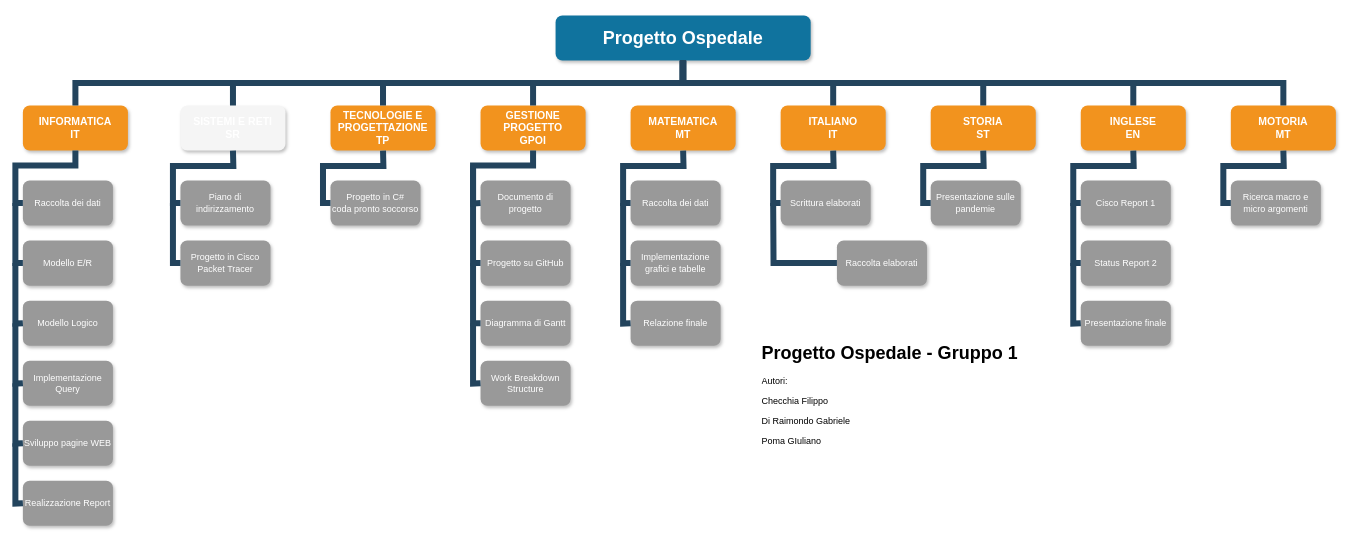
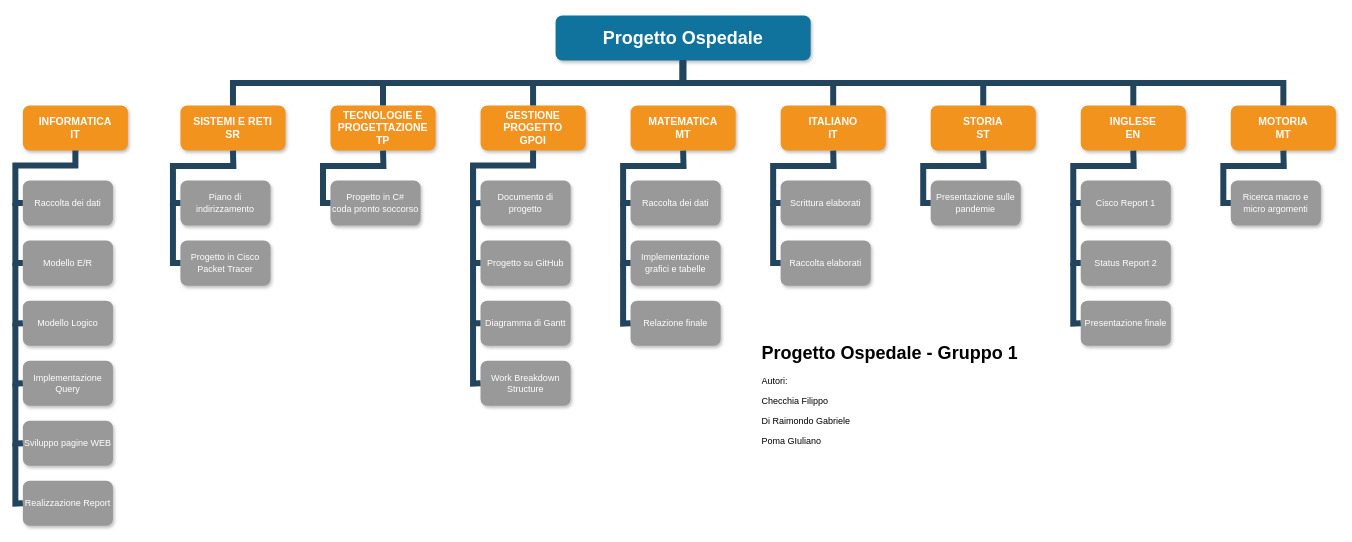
(141, 83) -> none
(233, 128) -> (233, 128)
(882, 263) -> (825, 263)
